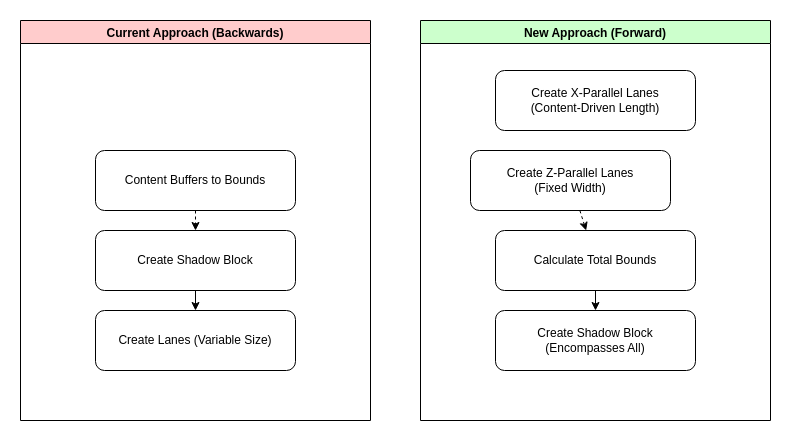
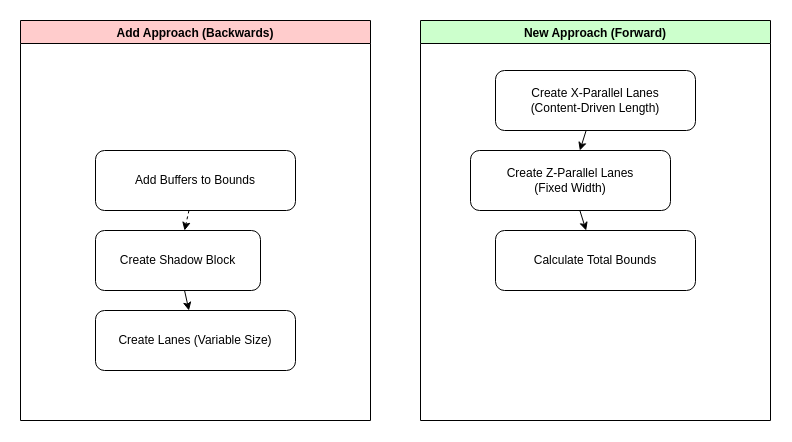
(195, 33) -> (195, 33)
none -> (584, 137)
(196, 181) -> (196, 181)
(582, 217) -> (582, 217)
(196, 261) -> (178, 261)
(596, 297) -> none
(596, 341) -> none
